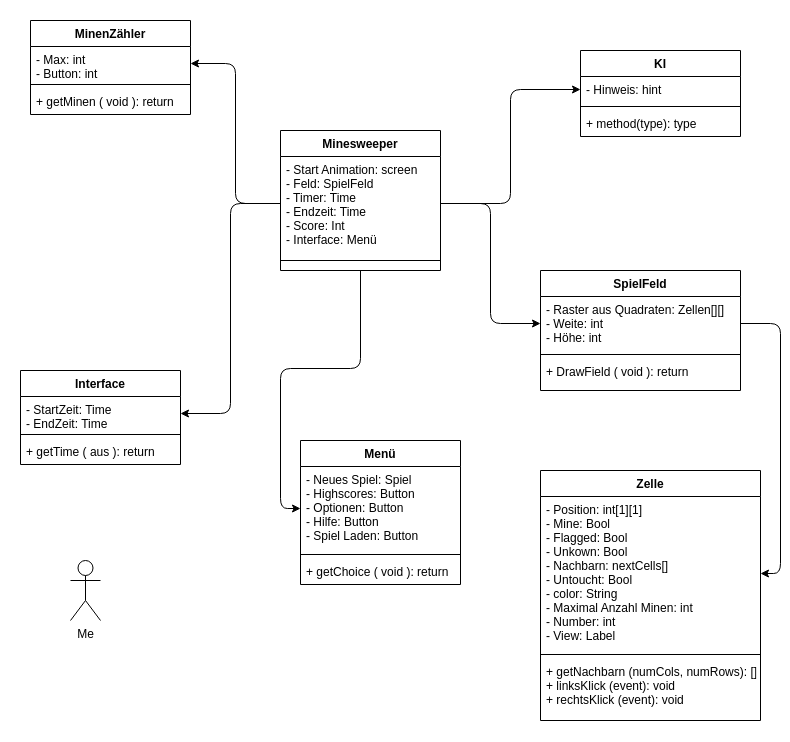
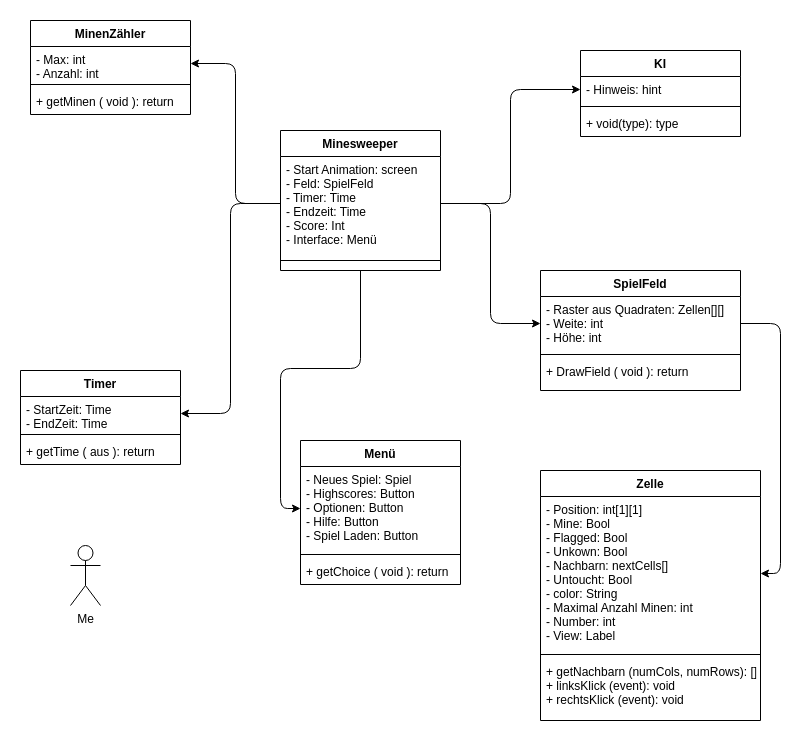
(63, 60) -> (63, 60)
(649, 124) -> (640, 124)
(100, 384) -> (100, 384)
(86, 591) -> (86, 576)
